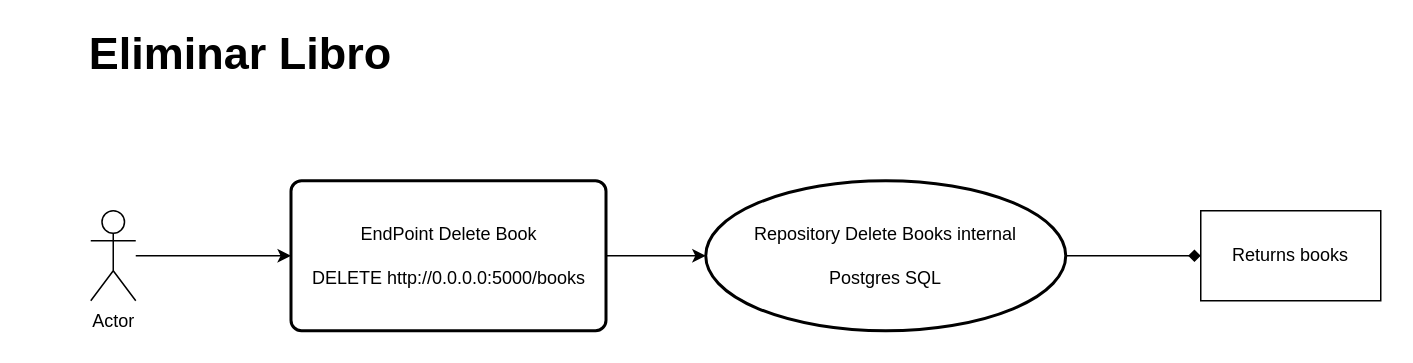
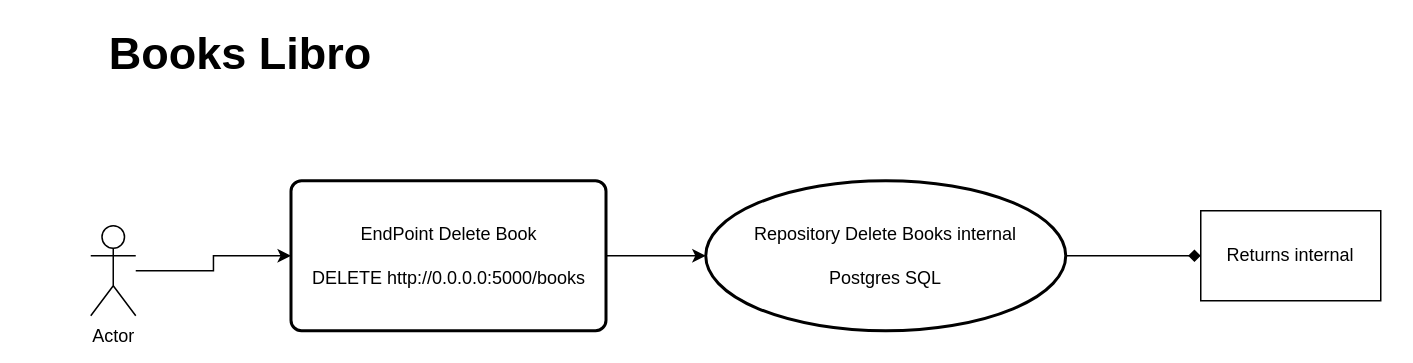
(241, 53) -> (241, 53)
(113, 256) -> (113, 271)
(1291, 256) -> (1291, 256)
